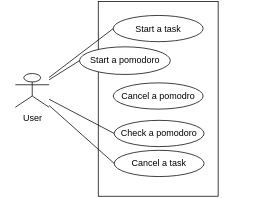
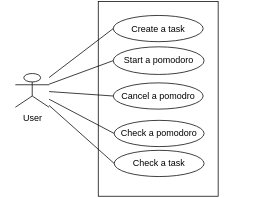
(159, 29) -> (159, 29)
(125, 61) -> (159, 61)
none -> (81, 94)
(159, 164) -> (159, 164)
